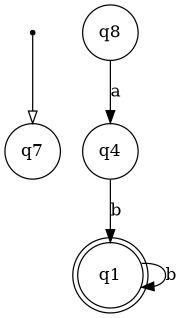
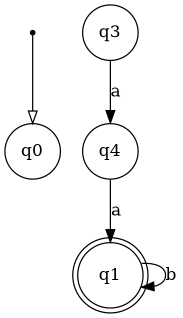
(110, 33) -> (110, 33)
(33, 151) -> (33, 151)
(117, 211) -> (117, 211)
